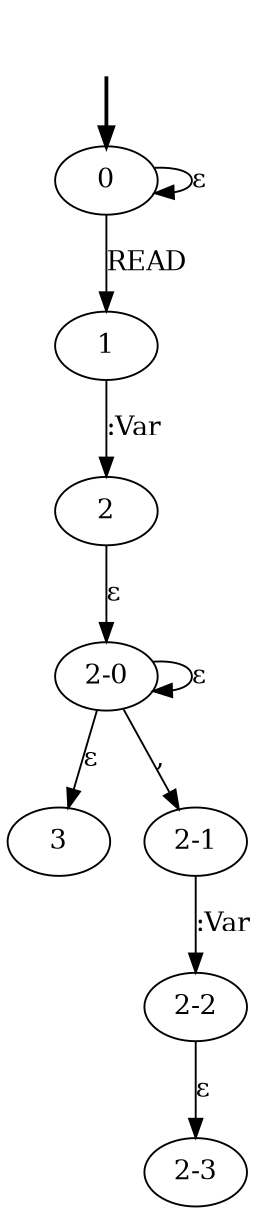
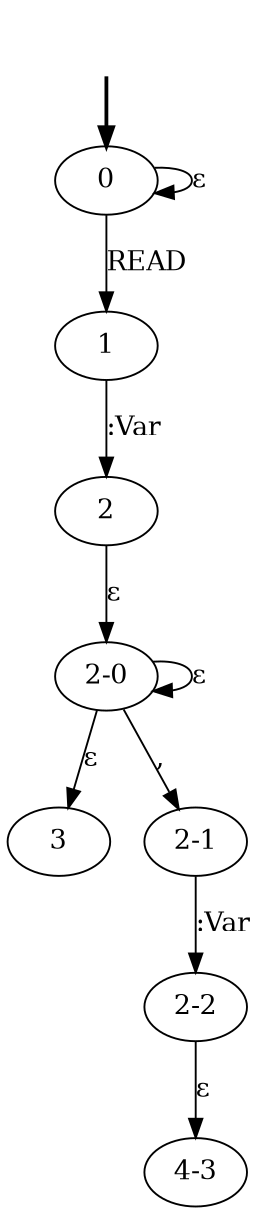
(196, 1172) -> (196, 1172)
